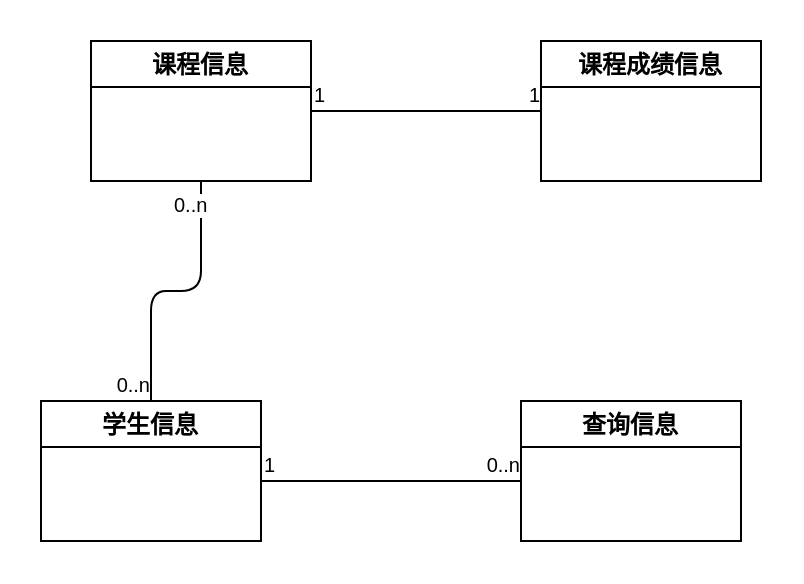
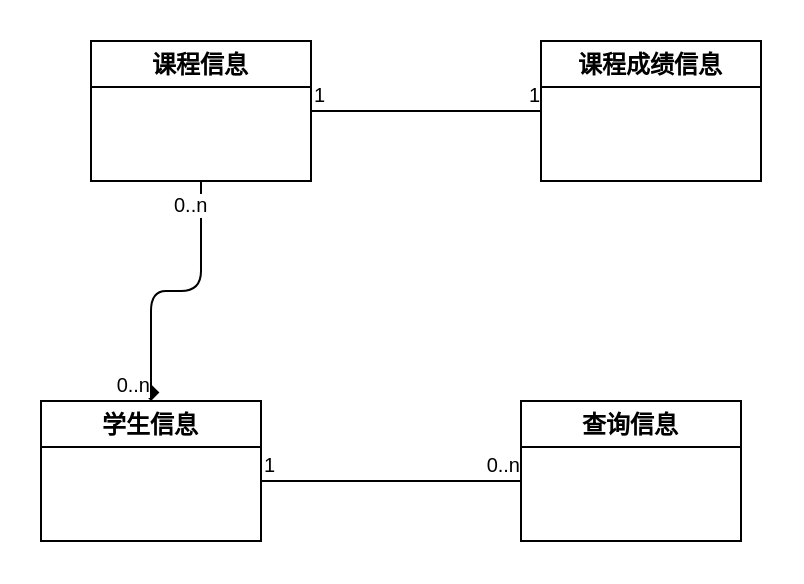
(151, 392) -> (151, 385)
